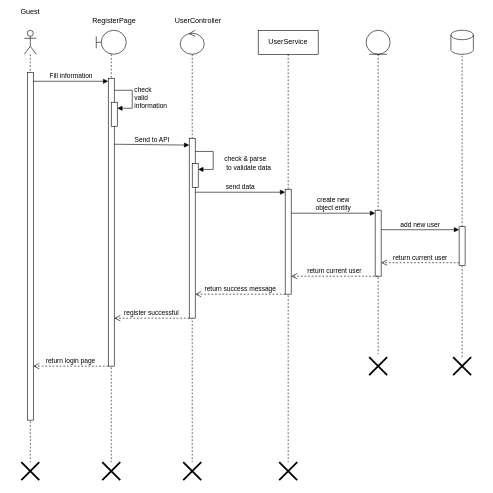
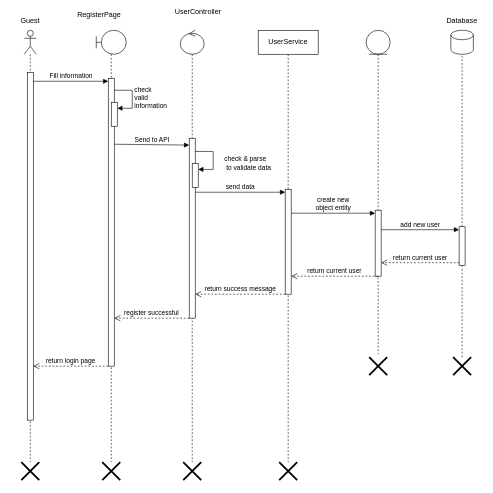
(30, 12) -> (30, 21)
(114, 21) -> (99, 15)
(198, 21) -> (198, 12)
none -> (462, 21)
